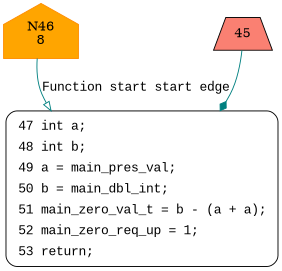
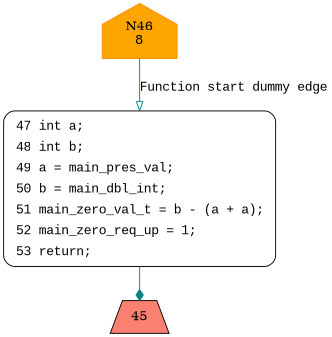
(237, 77) -> (140, 278)
(136, 87) -> (234, 87)
